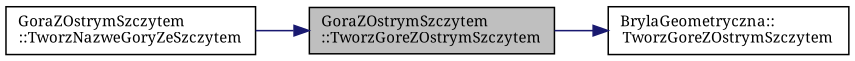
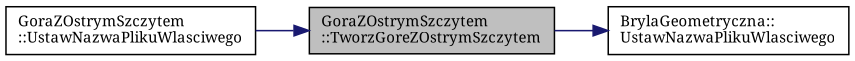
(131, 31) -> (131, 31)
(729, 31) -> (729, 31)
